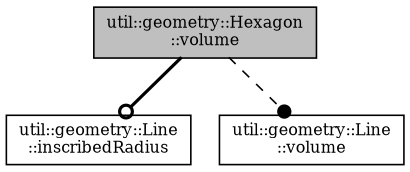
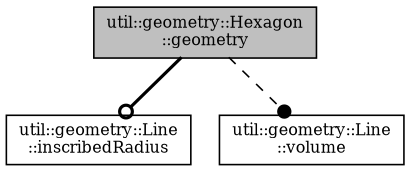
(205, 33) -> (205, 33)
